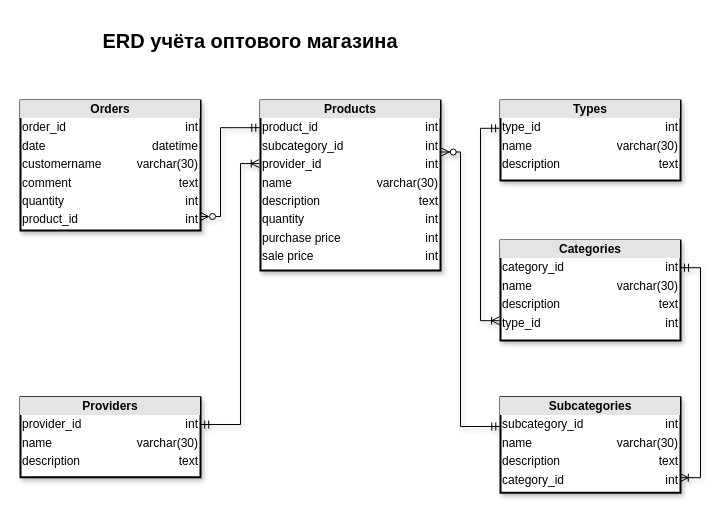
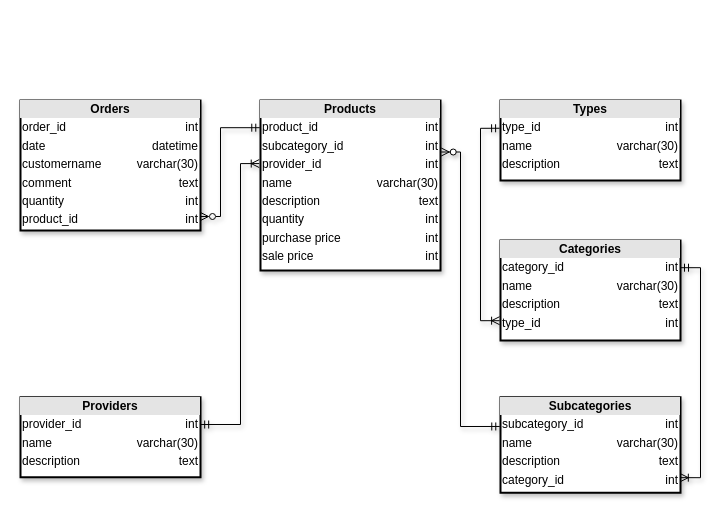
(251, 41) -> none
